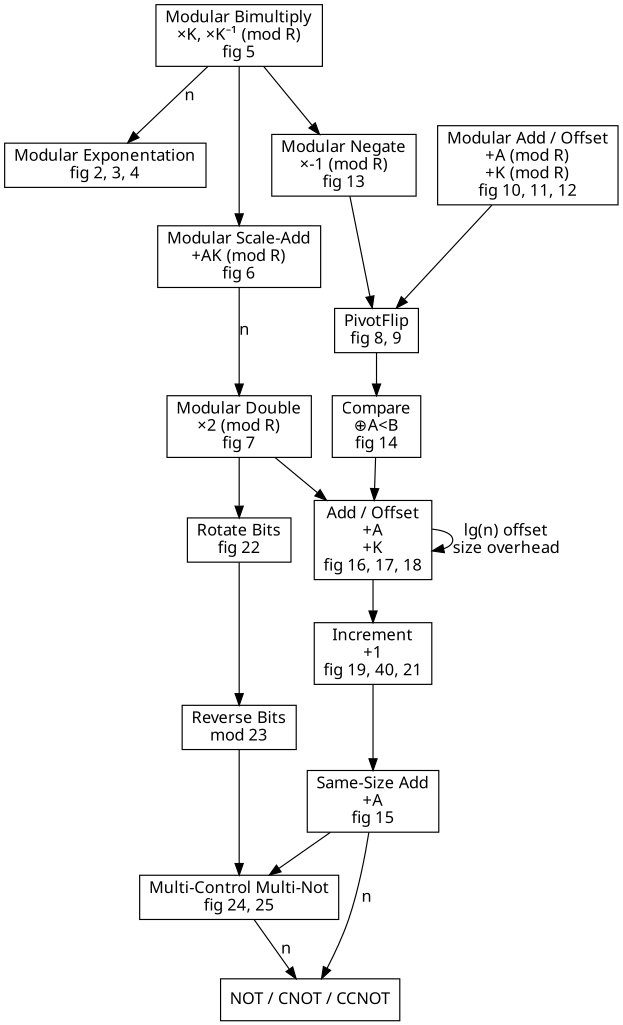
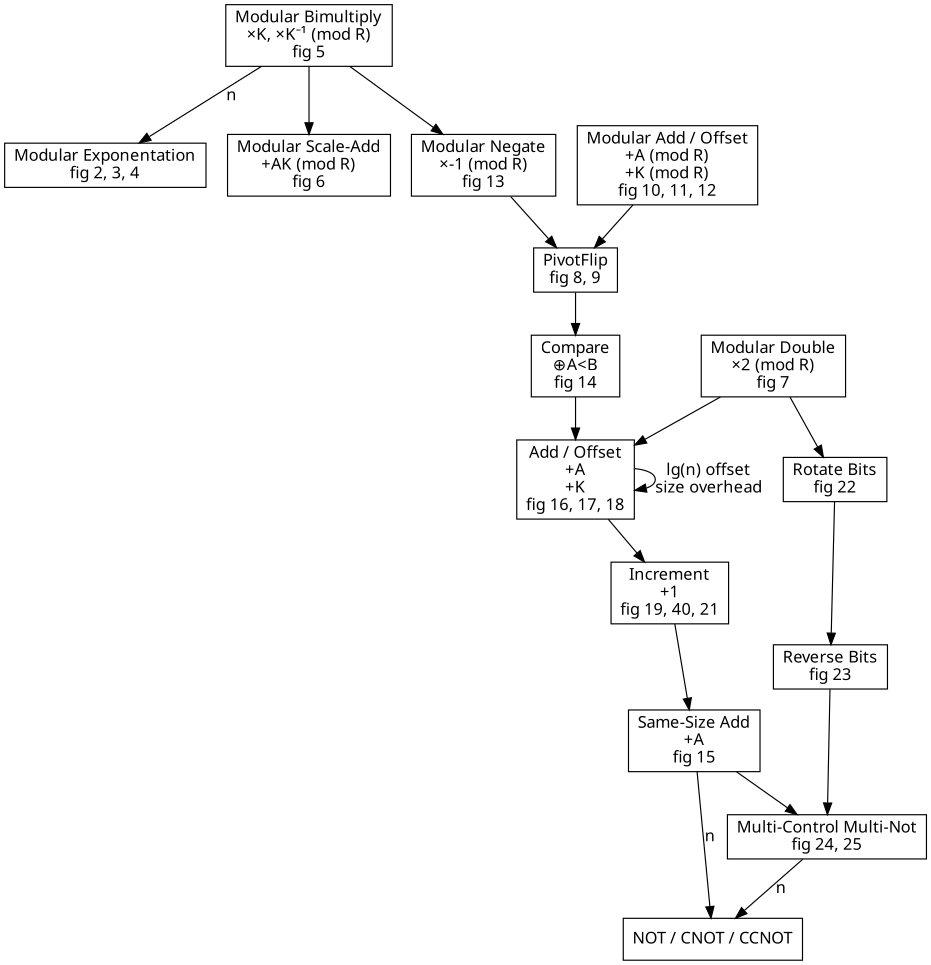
(239, 336) -> none
(239, 727) -> (830, 667)
